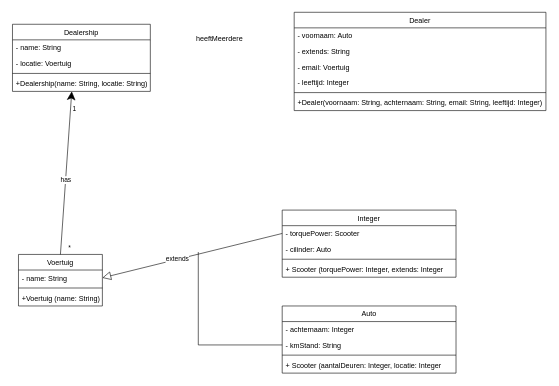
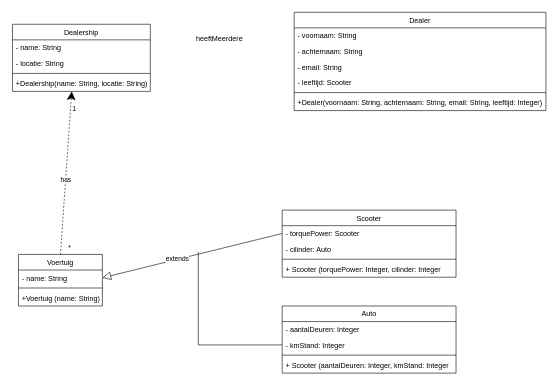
(327, 36) -> (330, 36)
(328, 52) -> (334, 52)
(48, 64) -> (44, 64)
(326, 67) -> (322, 67)
(331, 83) -> (331, 83)
(69, 136) -> (69, 136)
(369, 218) -> (369, 218)
(377, 270) -> (376, 270)
(325, 330) -> (328, 330)
(316, 346) -> (319, 346)
(376, 366) -> (378, 366)
